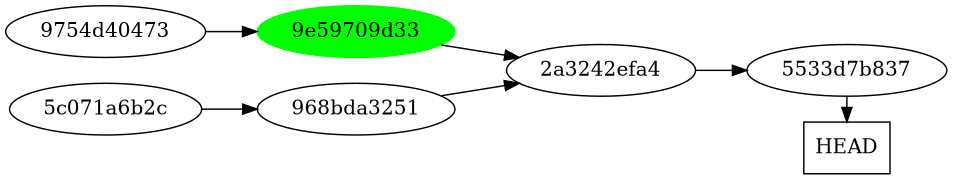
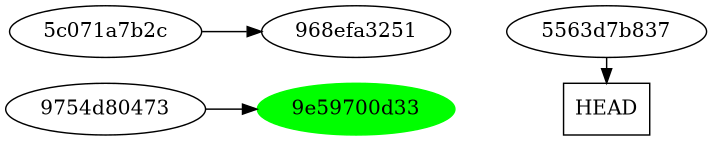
(106, 32) -> (106, 109)
(356, 32) -> (356, 109)
(601, 70) -> none
(847, 70) -> (607, 32)
(106, 109) -> (106, 32)
(356, 109) -> (356, 32)
